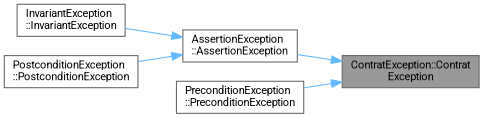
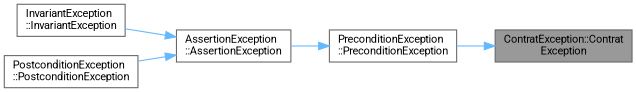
(314, 57) -> (305, 46)
